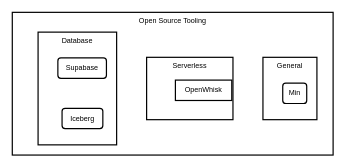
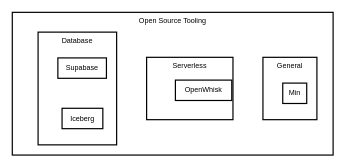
(82, 68) -> (82, 68)
(295, 93) -> (295, 93)
(83, 119) -> (83, 119)
